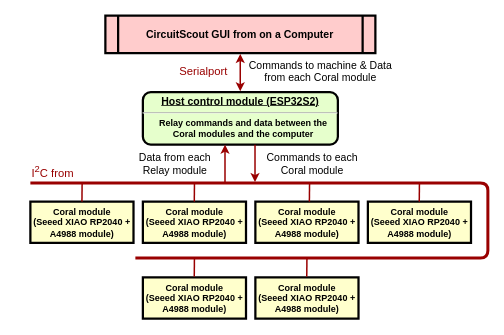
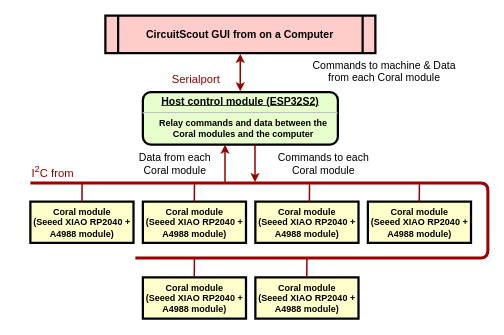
(204, 71) -> (196, 78)
(321, 71) -> (384, 71)
(175, 163) -> (175, 163)
(312, 163) -> (324, 163)
